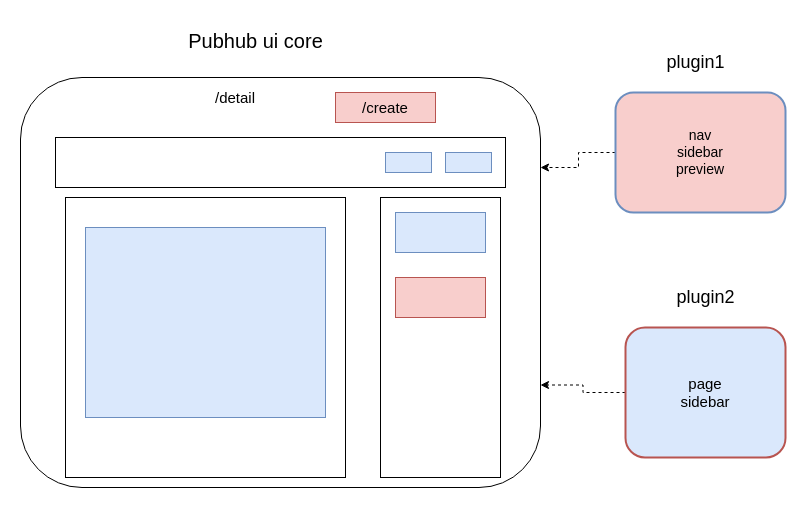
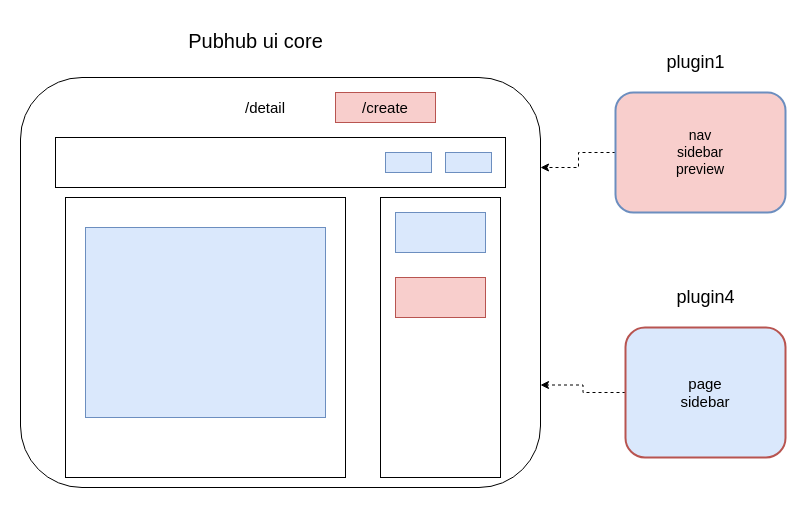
(236, 98) -> (266, 108)
(706, 298) -> (706, 298)
